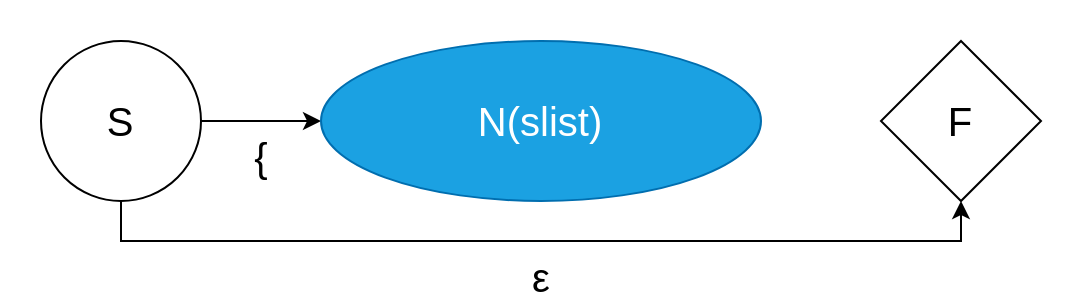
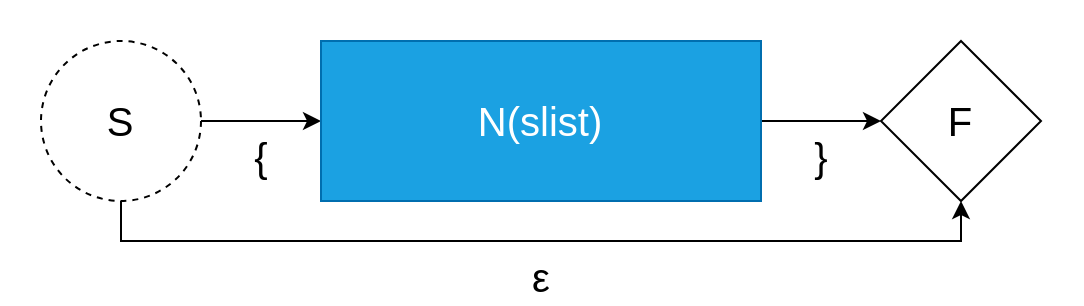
(121, 121) -> (121, 121)
(541, 121) -> (541, 121)
none -> (814, 121)
